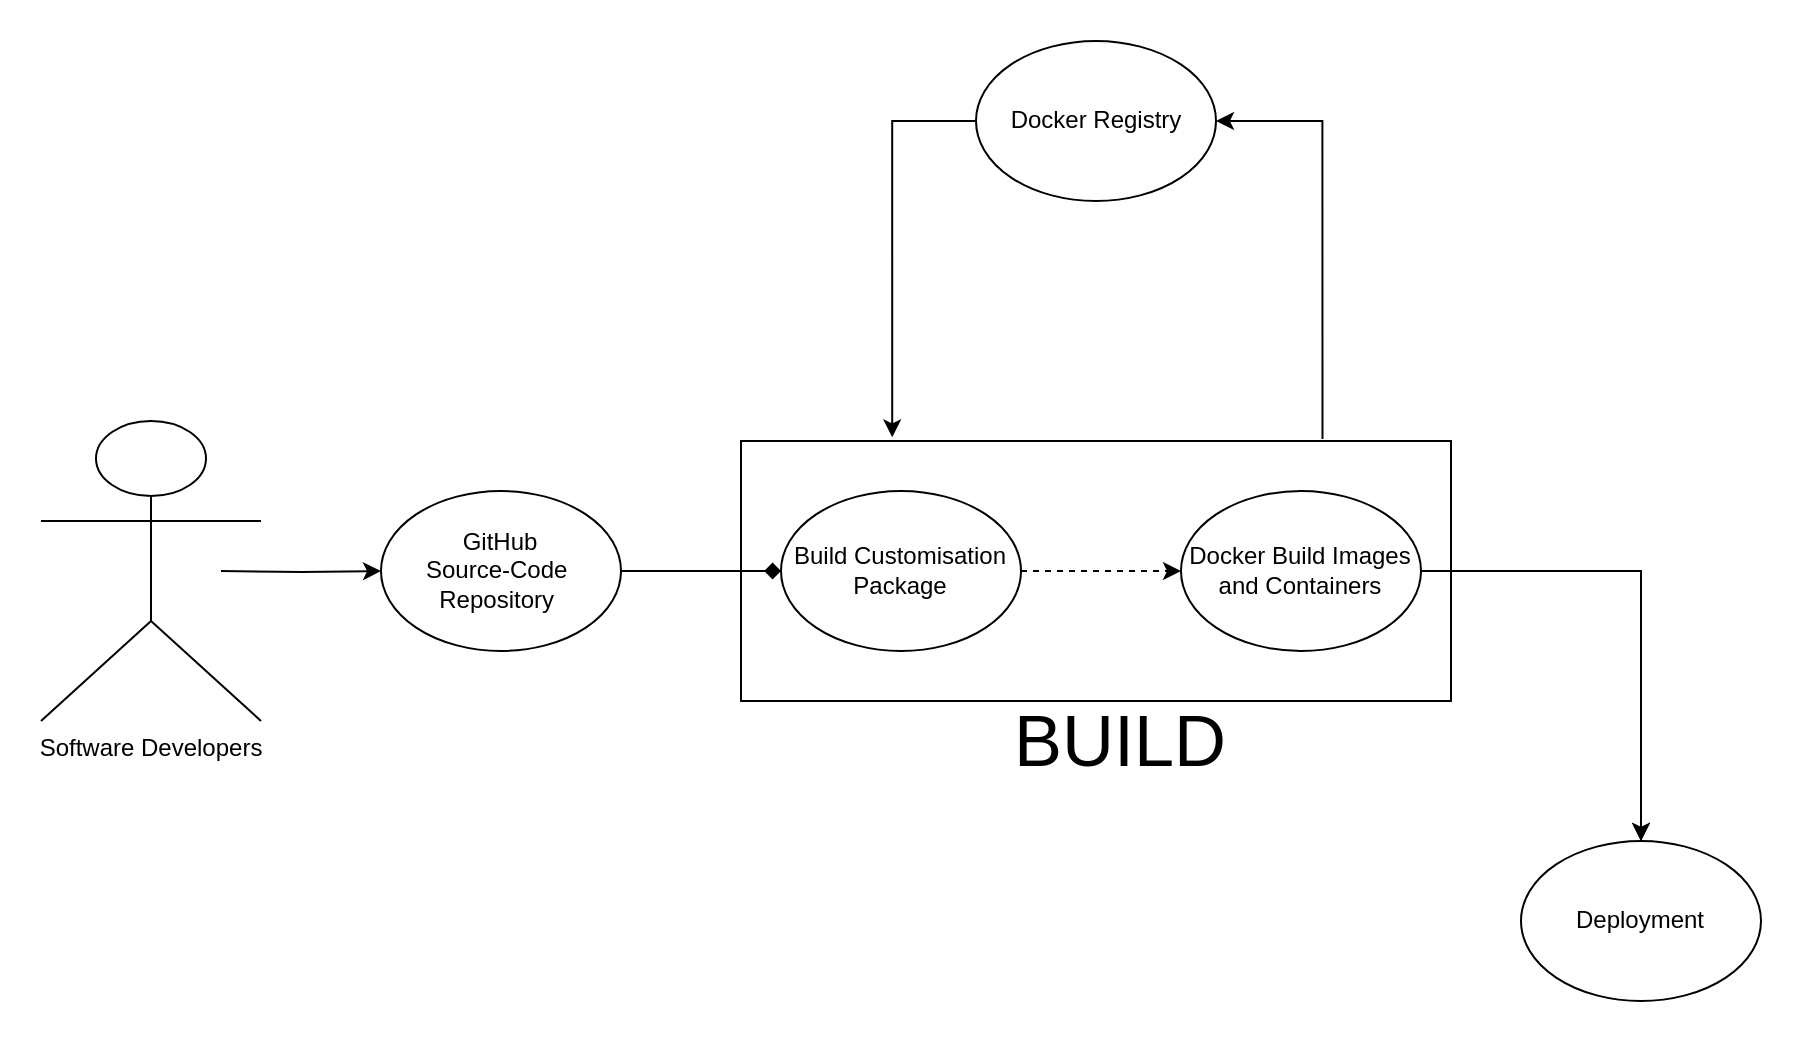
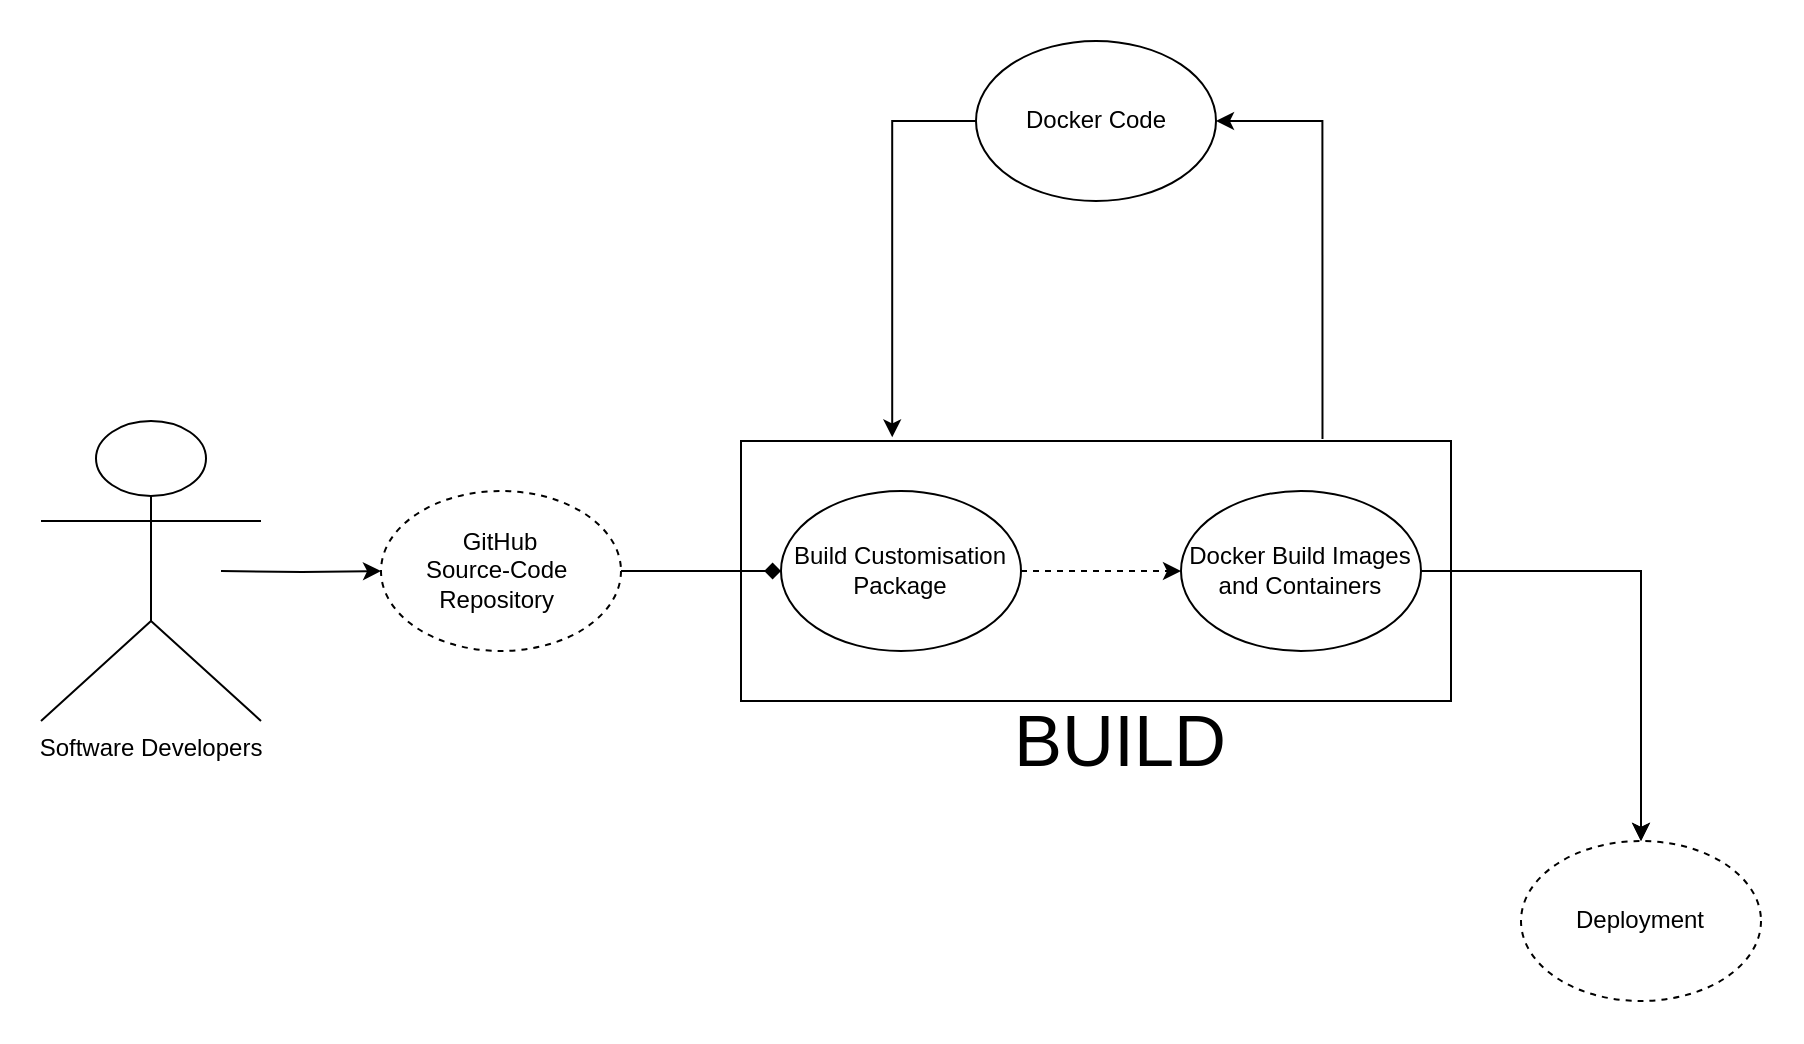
(1097, 121) -> (1097, 121)
(501, 571) -> (501, 571)
(1641, 921) -> (1641, 921)
